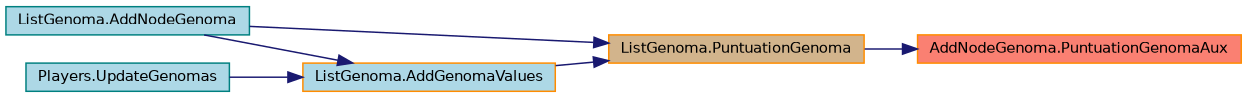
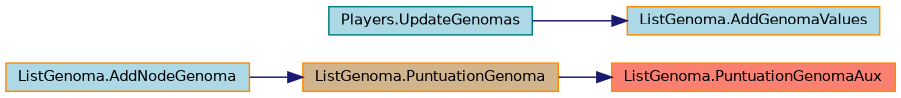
(128, 21) -> (128, 77)
(271, 48) -> none
(1079, 49) -> (753, 77)
(575, 64) -> none
